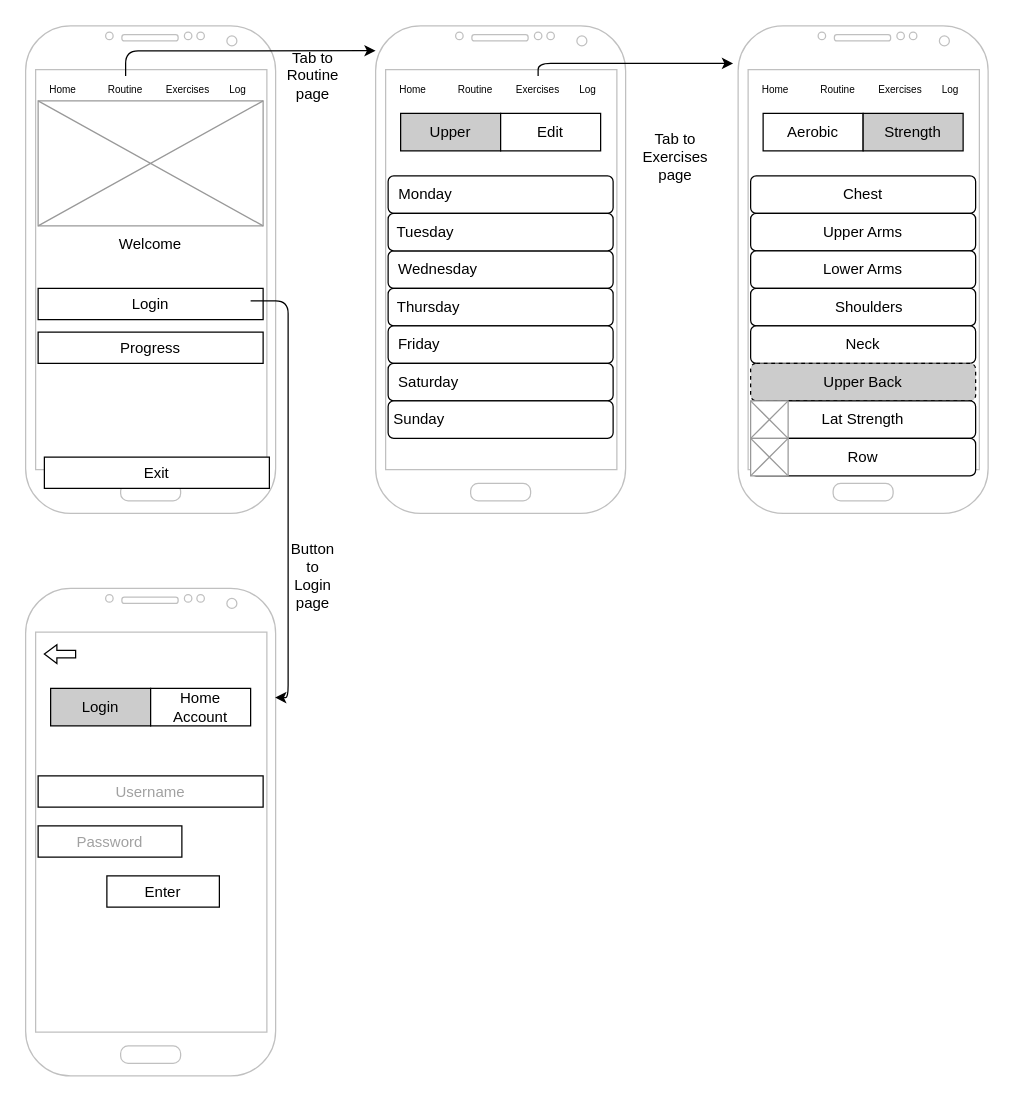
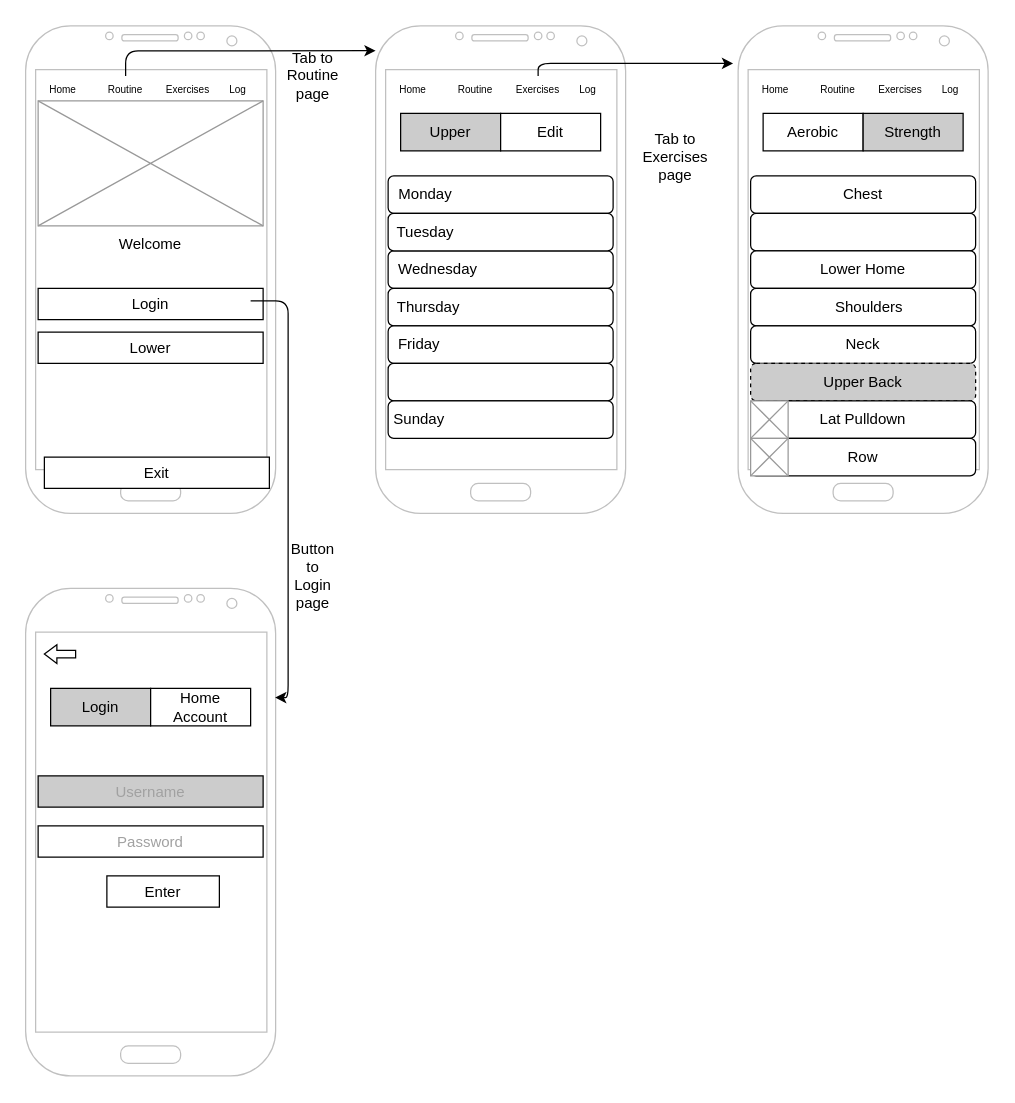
(863, 232) -> none
(863, 269) -> (863, 269)
(151, 348) -> (151, 348)
(429, 382) -> none
(863, 419) -> (863, 419)
(151, 791) -> (151, 791)
(110, 841) -> (151, 841)
